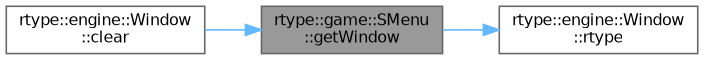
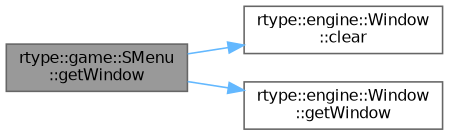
(225, 30) -> (208, 51)
(599, 30) -> (343, 106)
